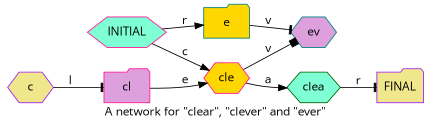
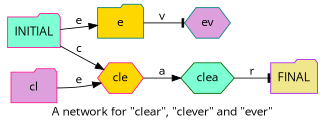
(185, 21) -> (79, 21)
(127, 32) -> (34, 32)
(266, 57) -> none
(31, 87) -> none
